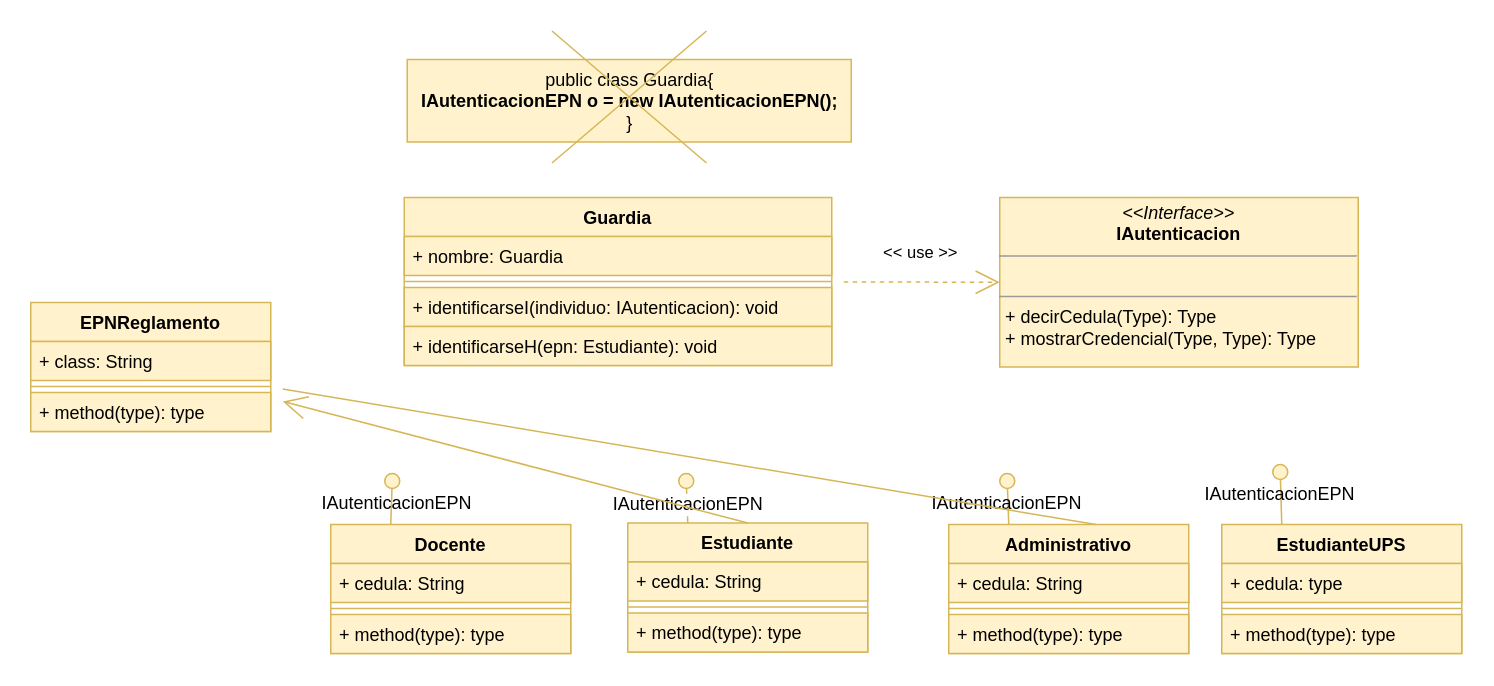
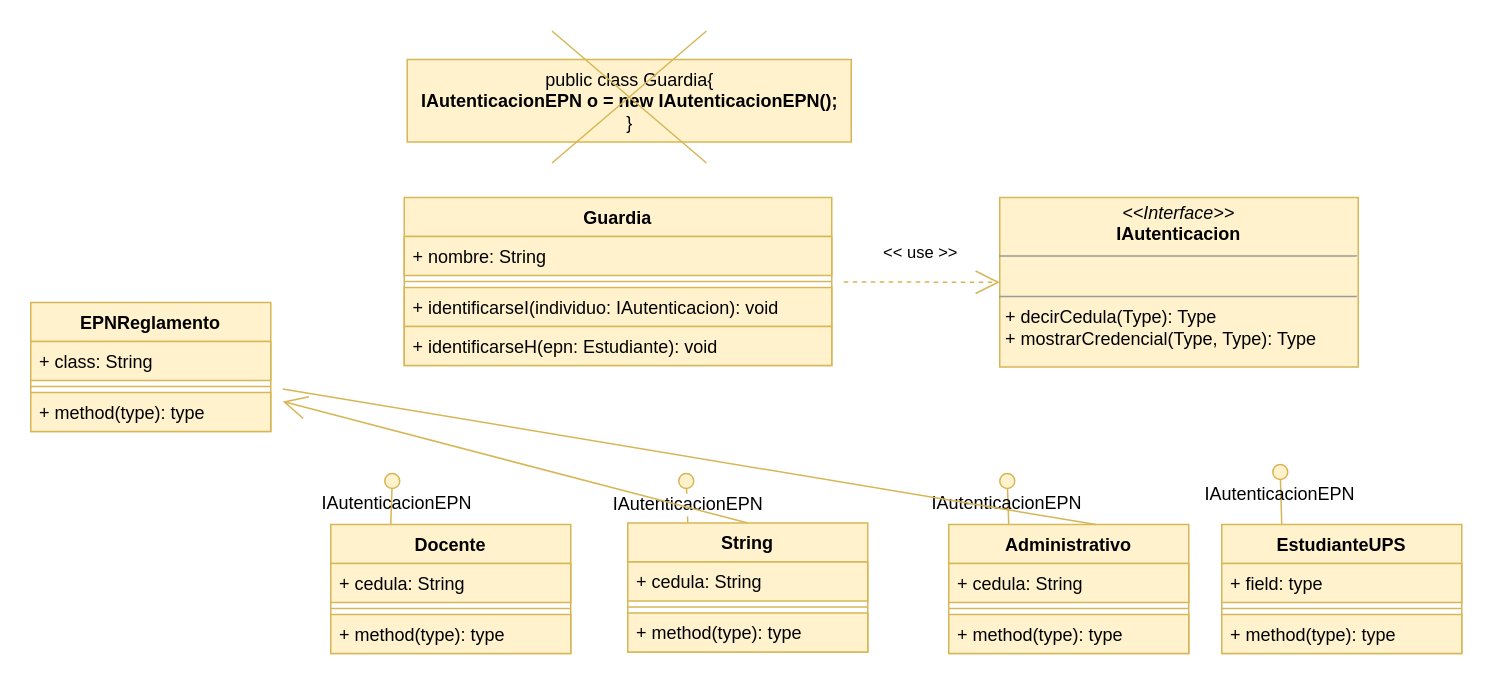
(489, 257) -> (484, 257)
(747, 543) -> (747, 543)
(1291, 584) -> (1284, 584)
